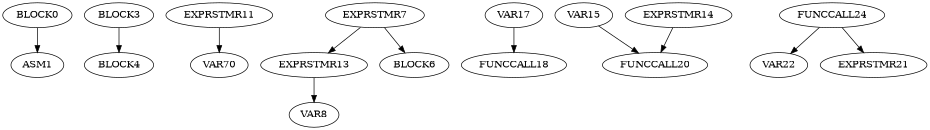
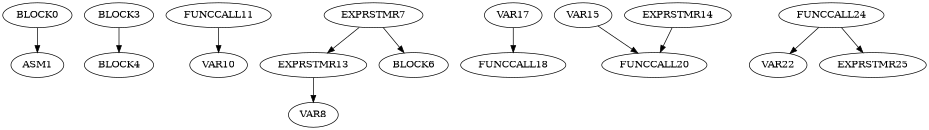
(219, 15) -> (219, 15)
(219, 65) -> (219, 65)
(874, 65) -> (873, 65)
